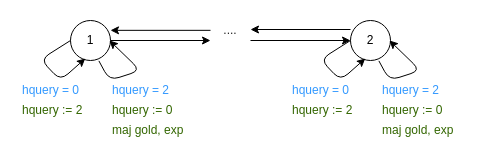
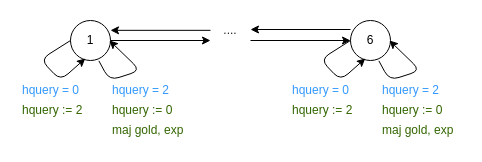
(371, 41) -> (371, 41)
